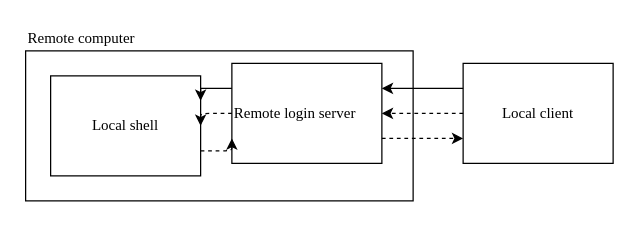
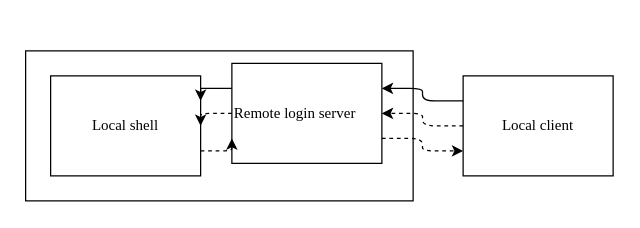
(119, 38) -> none
(538, 113) -> (538, 126)
